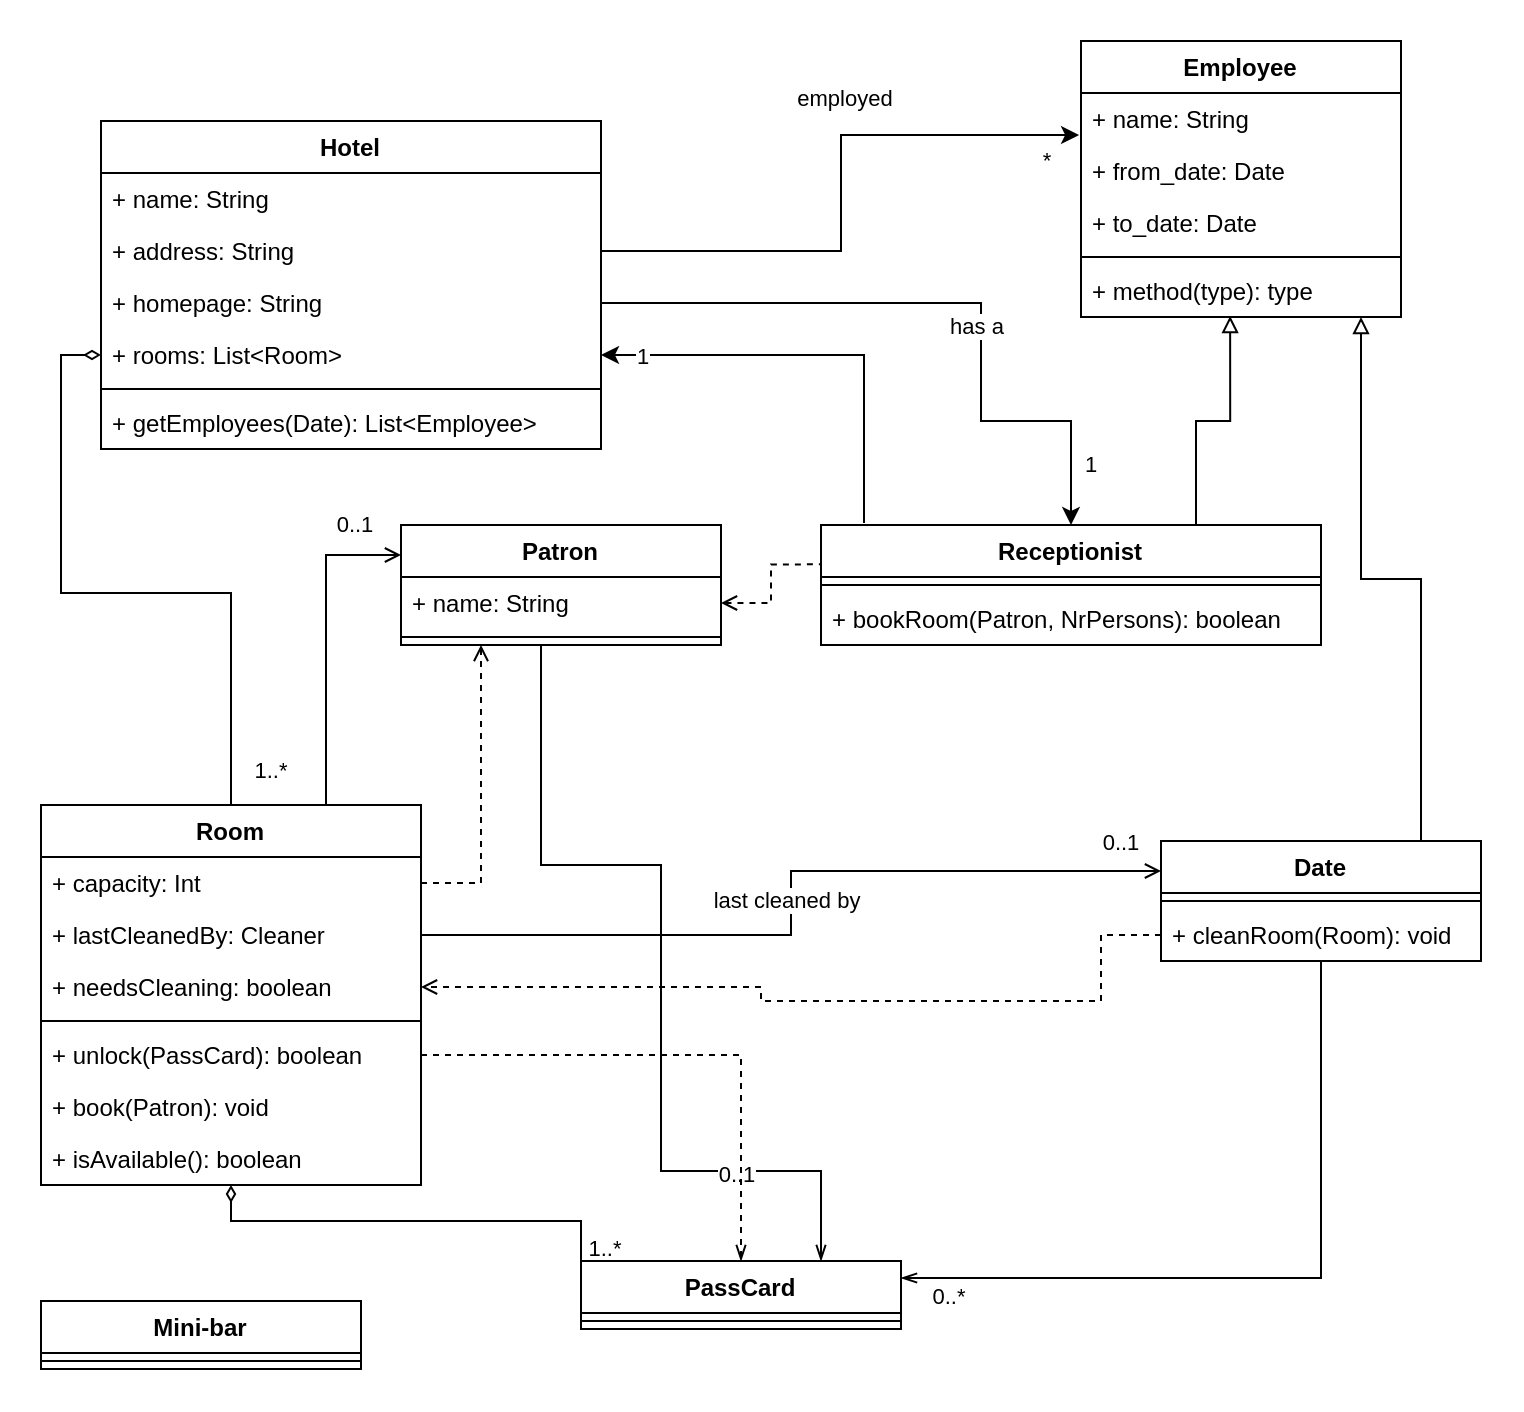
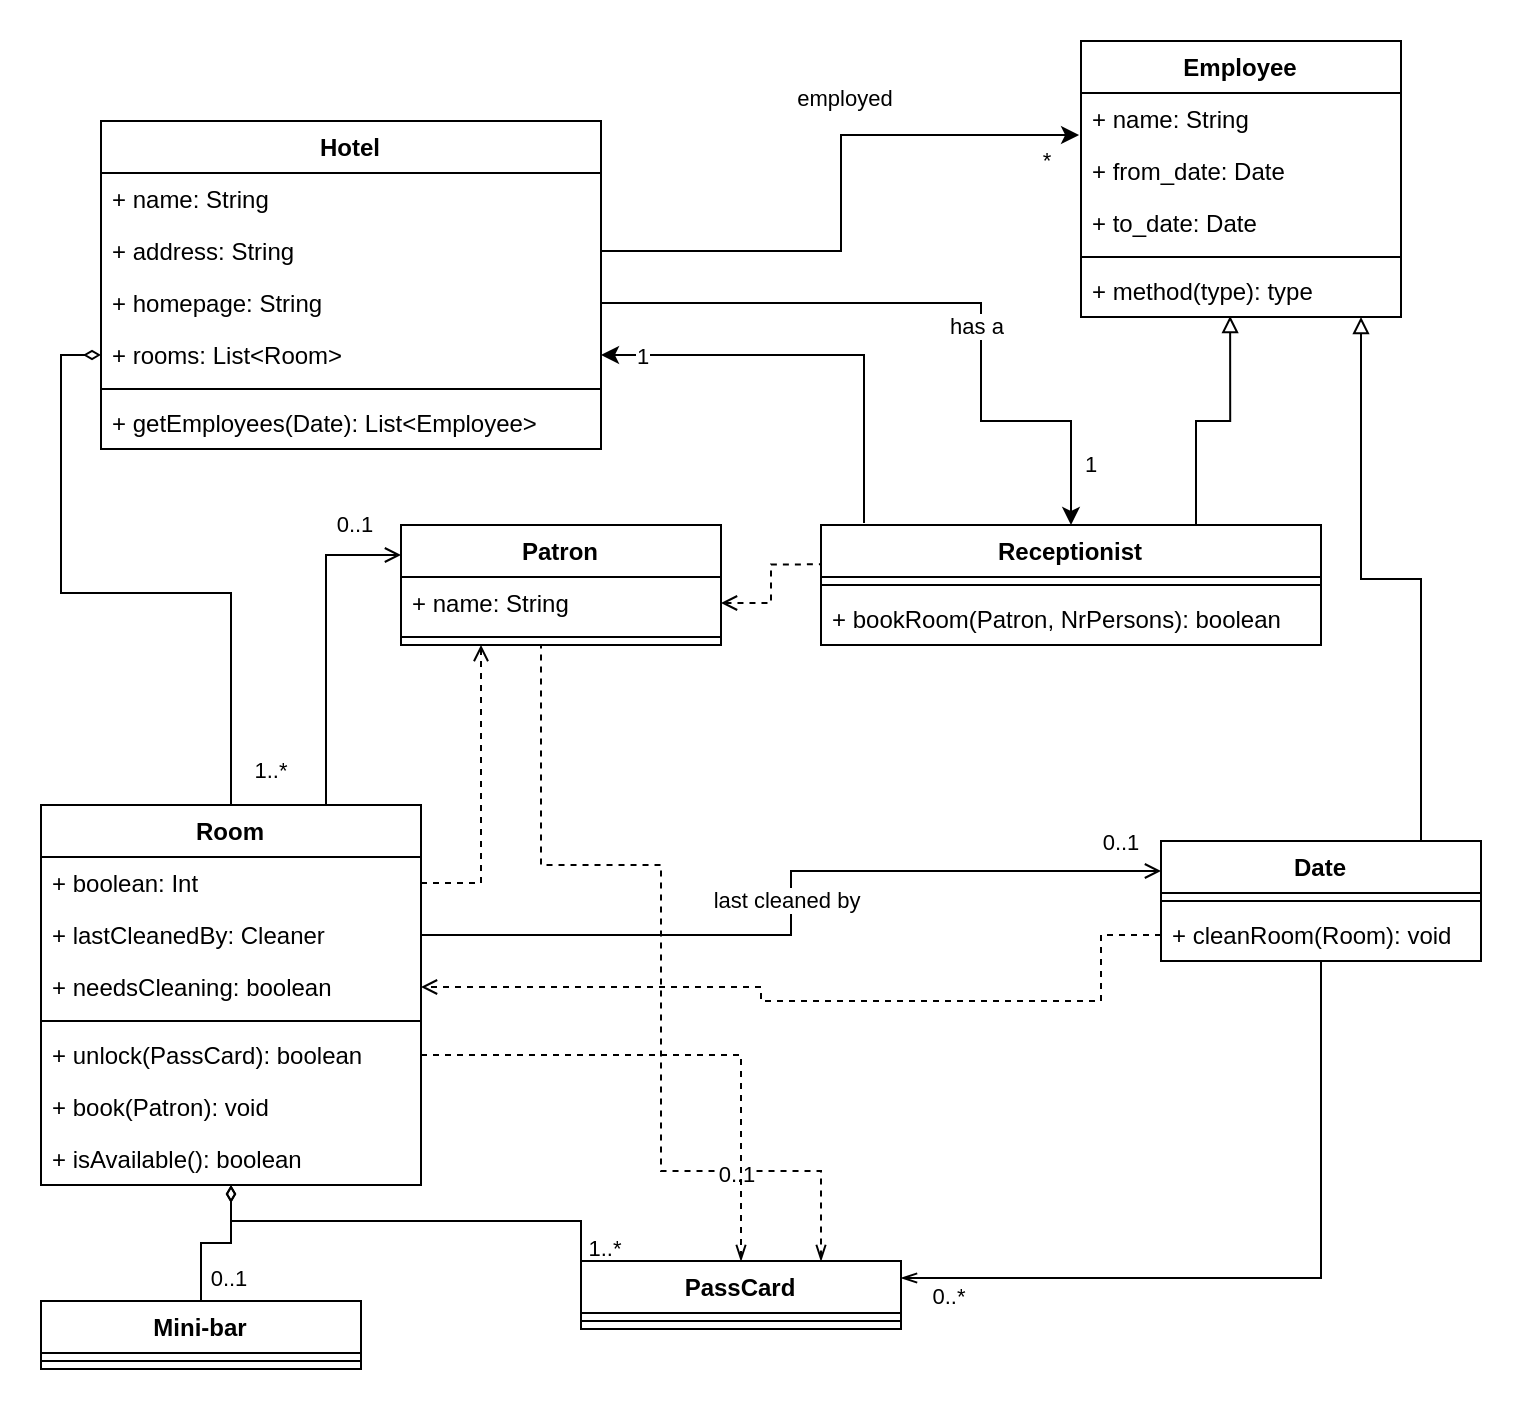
(541, 851) -> (541, 851)
(140, 884) -> (134, 884)
none -> (201, 1248)
